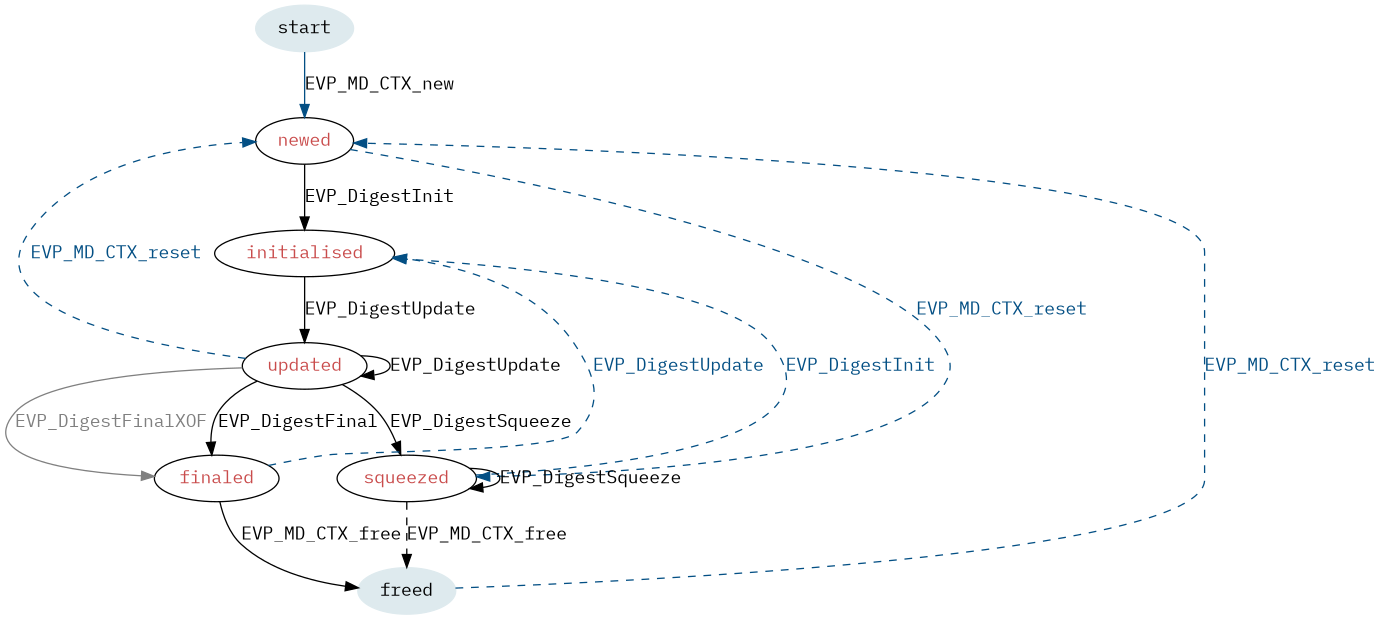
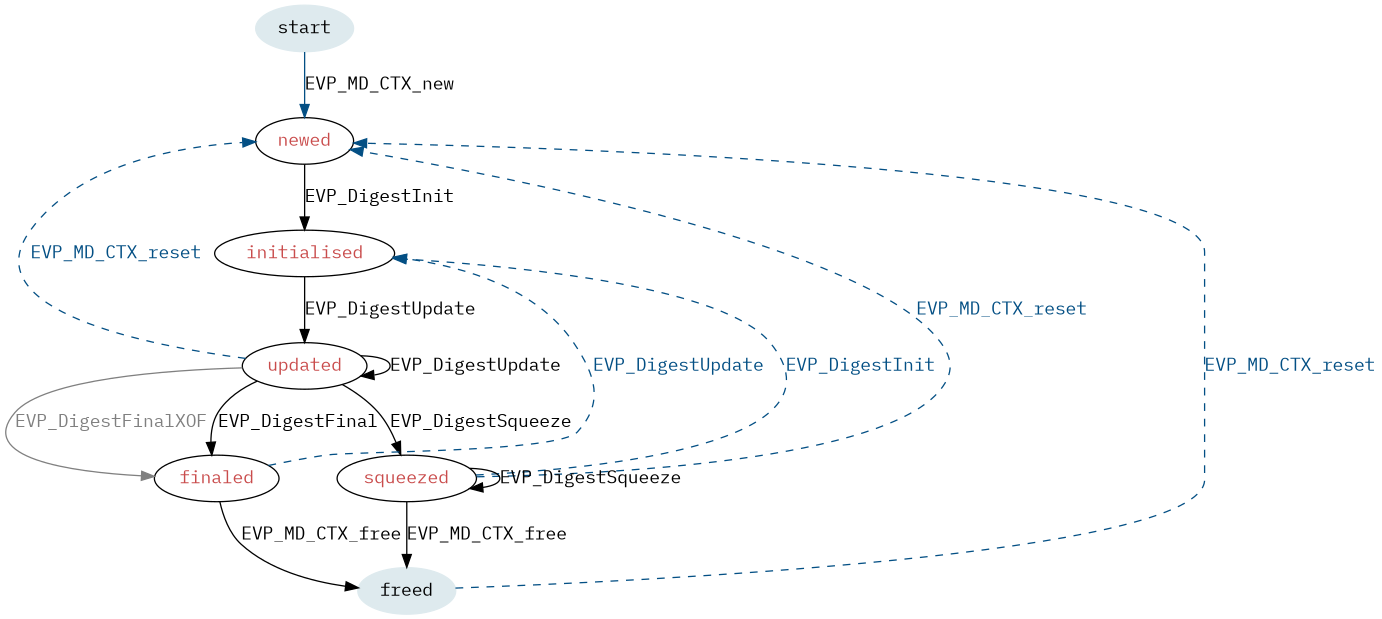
(899, 306) -> (909, 314)
(407, 528) -> (407, 528)
